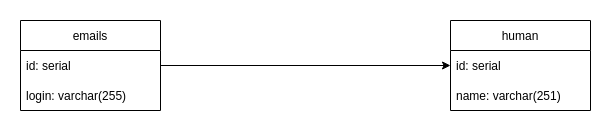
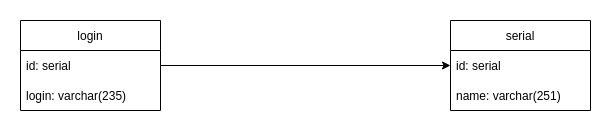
(90, 36) -> (90, 36)
(520, 36) -> (520, 36)
(84, 96) -> (84, 96)
